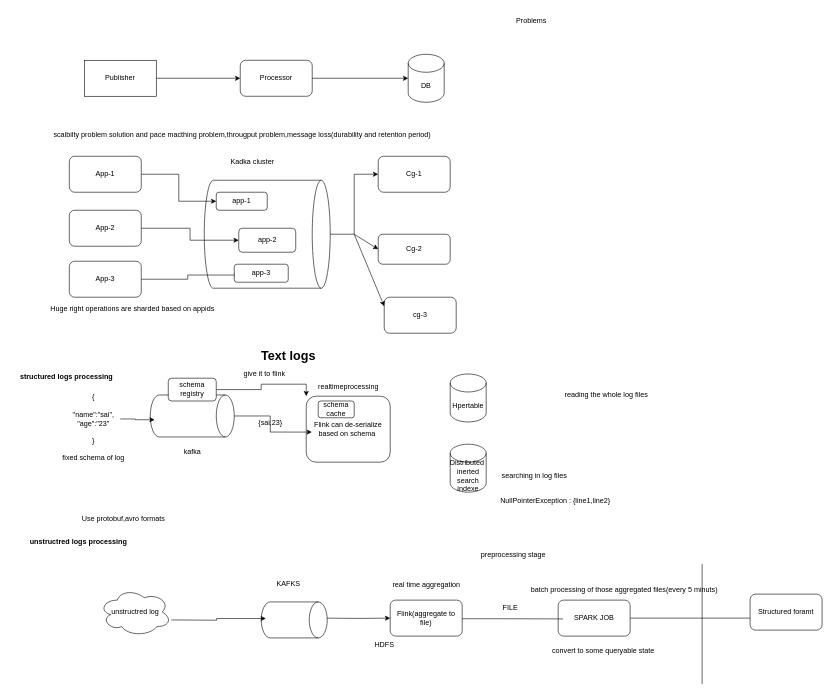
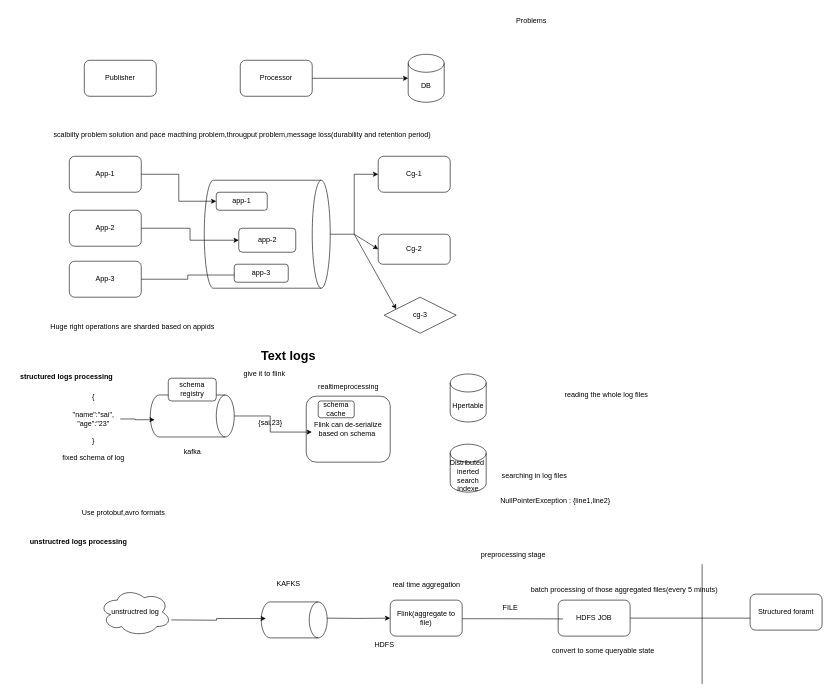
(120, 78) -> (120, 78)
(234, 78) -> none
(252, 162) -> none
(132, 309) -> (132, 327)
(420, 315) -> (420, 315)
(242, 390) -> none
(123, 519) -> (123, 513)
(594, 618) -> (594, 618)
